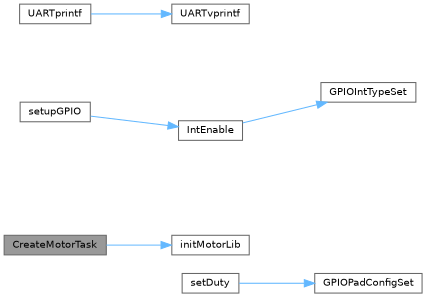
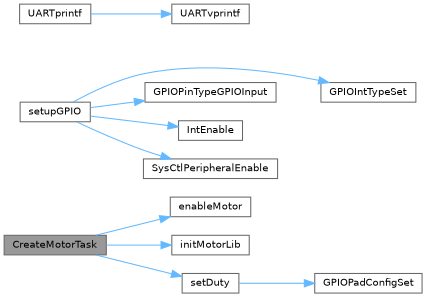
none -> (211, 92)
(280, 114) -> (193, 68)
none -> (211, 169)
none -> (211, 207)
none -> (134, 264)
